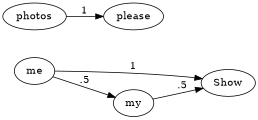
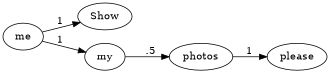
(85, 80) -> (61, 40)
(174, 94) -> (143, 57)
